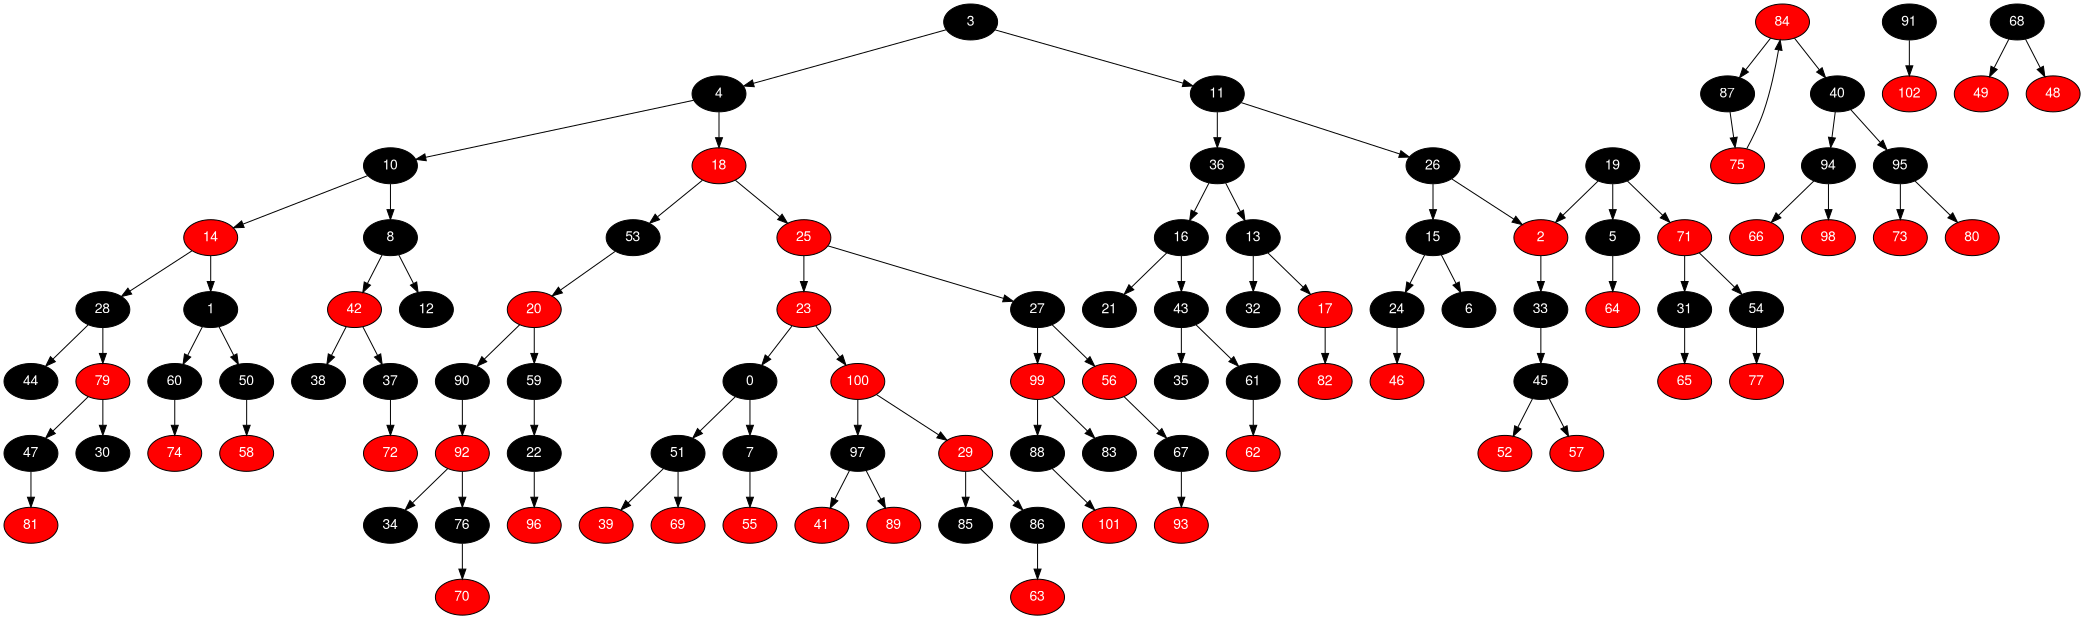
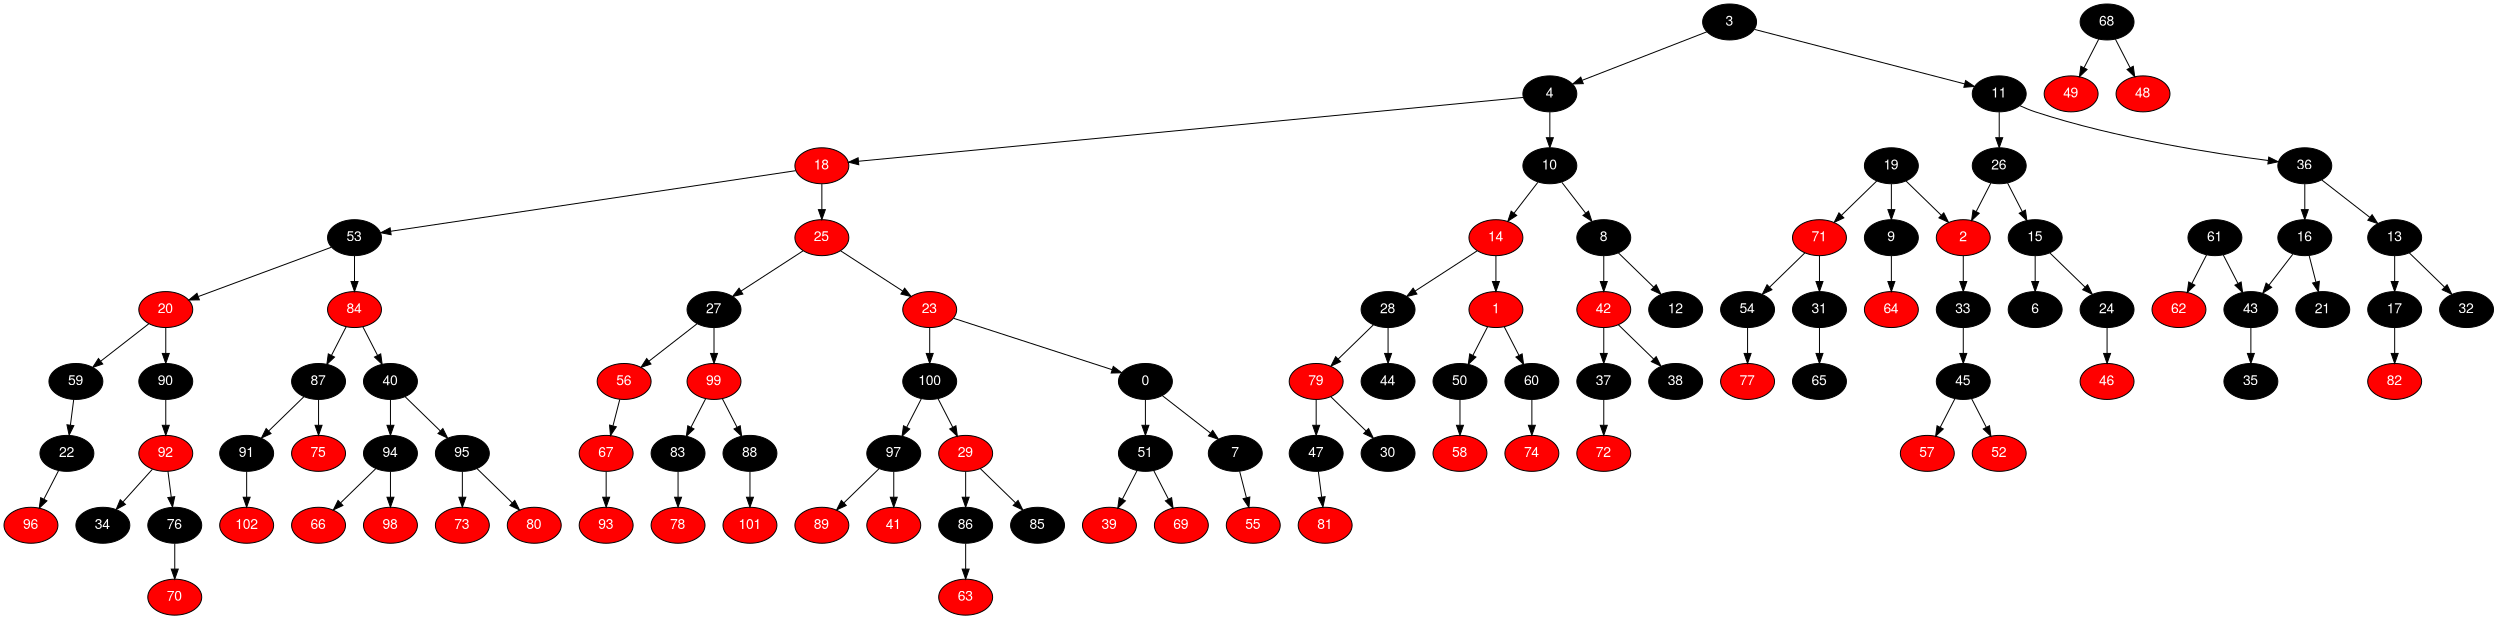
(1767, 101) -> (355, 269)
(1613, 238) -> (1891, 238)
(211, 310) -> (1496, 310)
(1325, 310) -> (2395, 310)
(1214, 342) -> (2231, 269)
(858, 381) -> (930, 381)
(1685, 381) -> (1819, 381)
none -> (286, 414)
(1181, 453) -> (606, 453)
none -> (678, 525)
